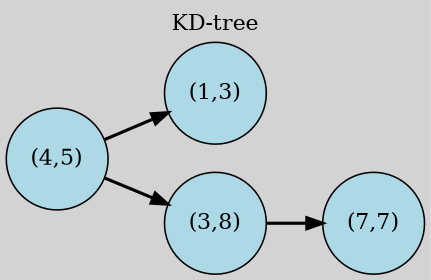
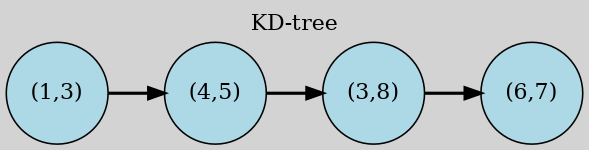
(129, 129) -> (128, 93)
(374, 223) -> (532, 93)
